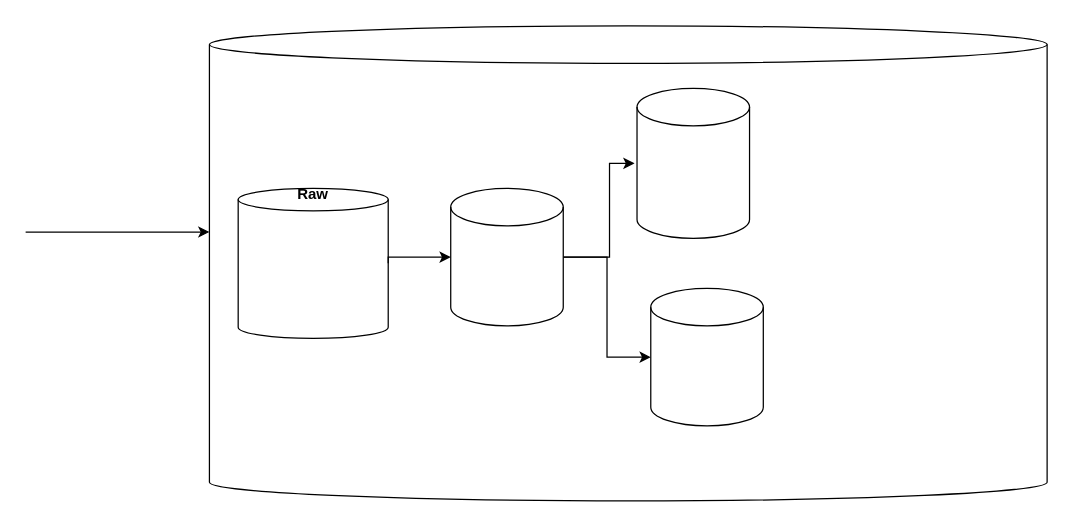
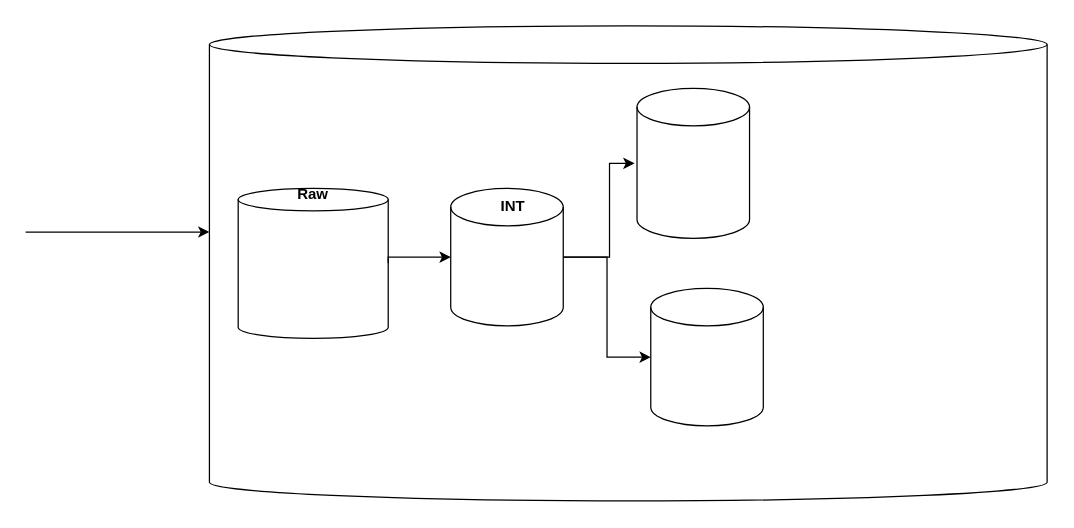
none -> (513, 207)
